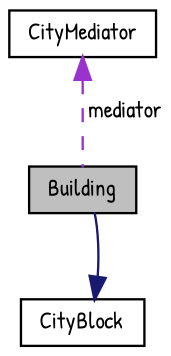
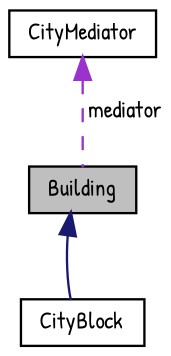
(98, 244) -> (67, 268)
